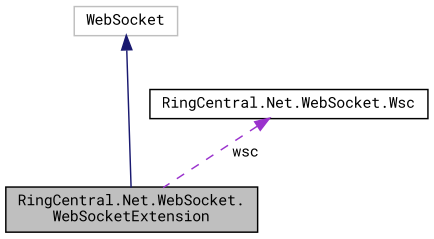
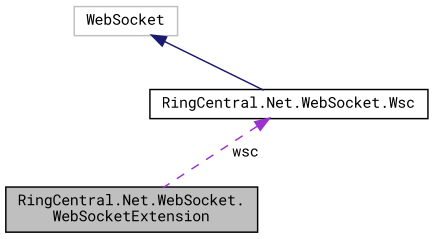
(129, 119) -> (214, 66)
